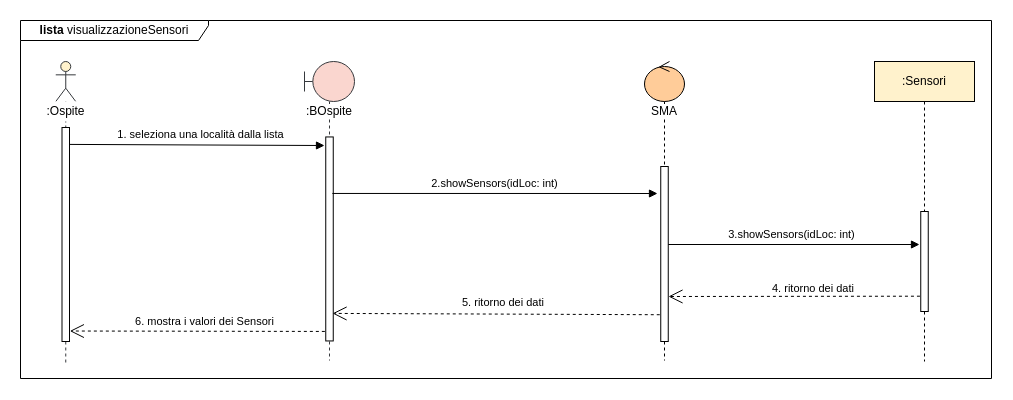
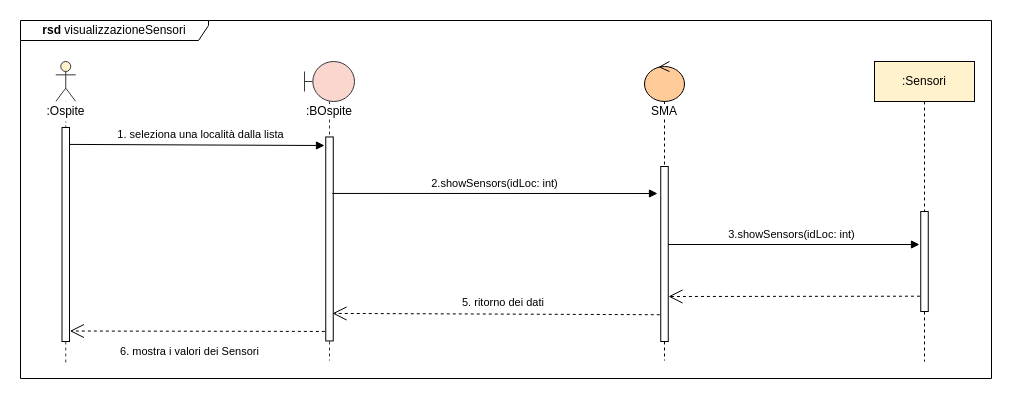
(115, 31) -> (115, 31)
(815, 289) -> none
(205, 322) -> (190, 352)
